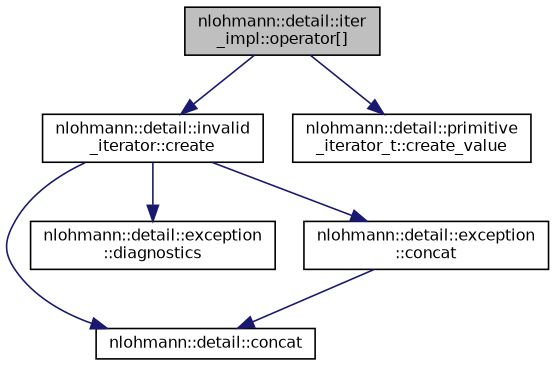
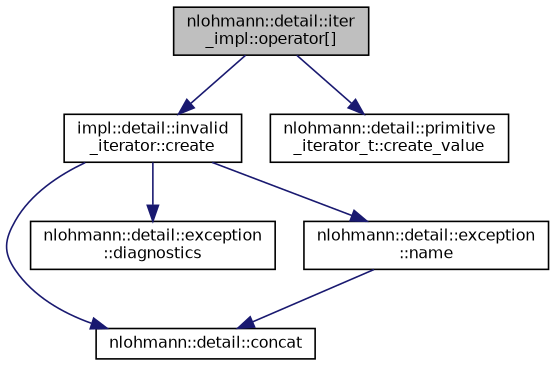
(153, 138) -> (153, 138)
(426, 245) -> (426, 245)
